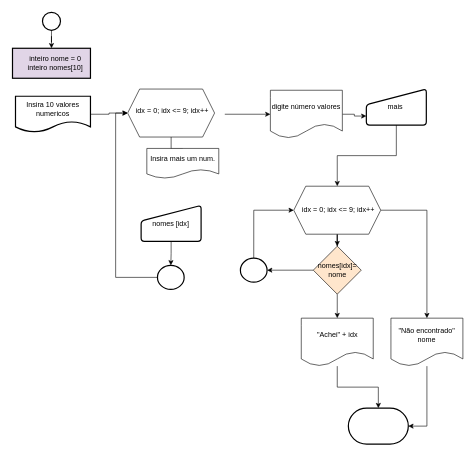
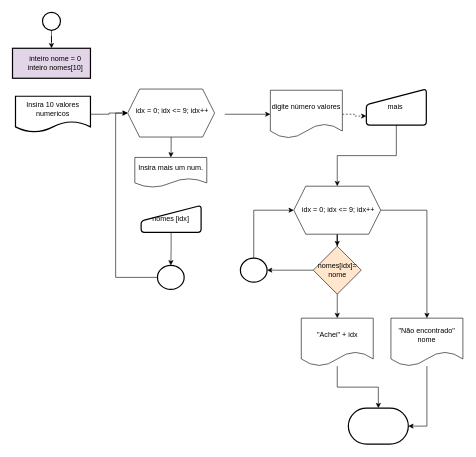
(352, 114) -> (352, 114)
(183, 164) -> (171, 173)
(171, 224) -> (171, 219)
